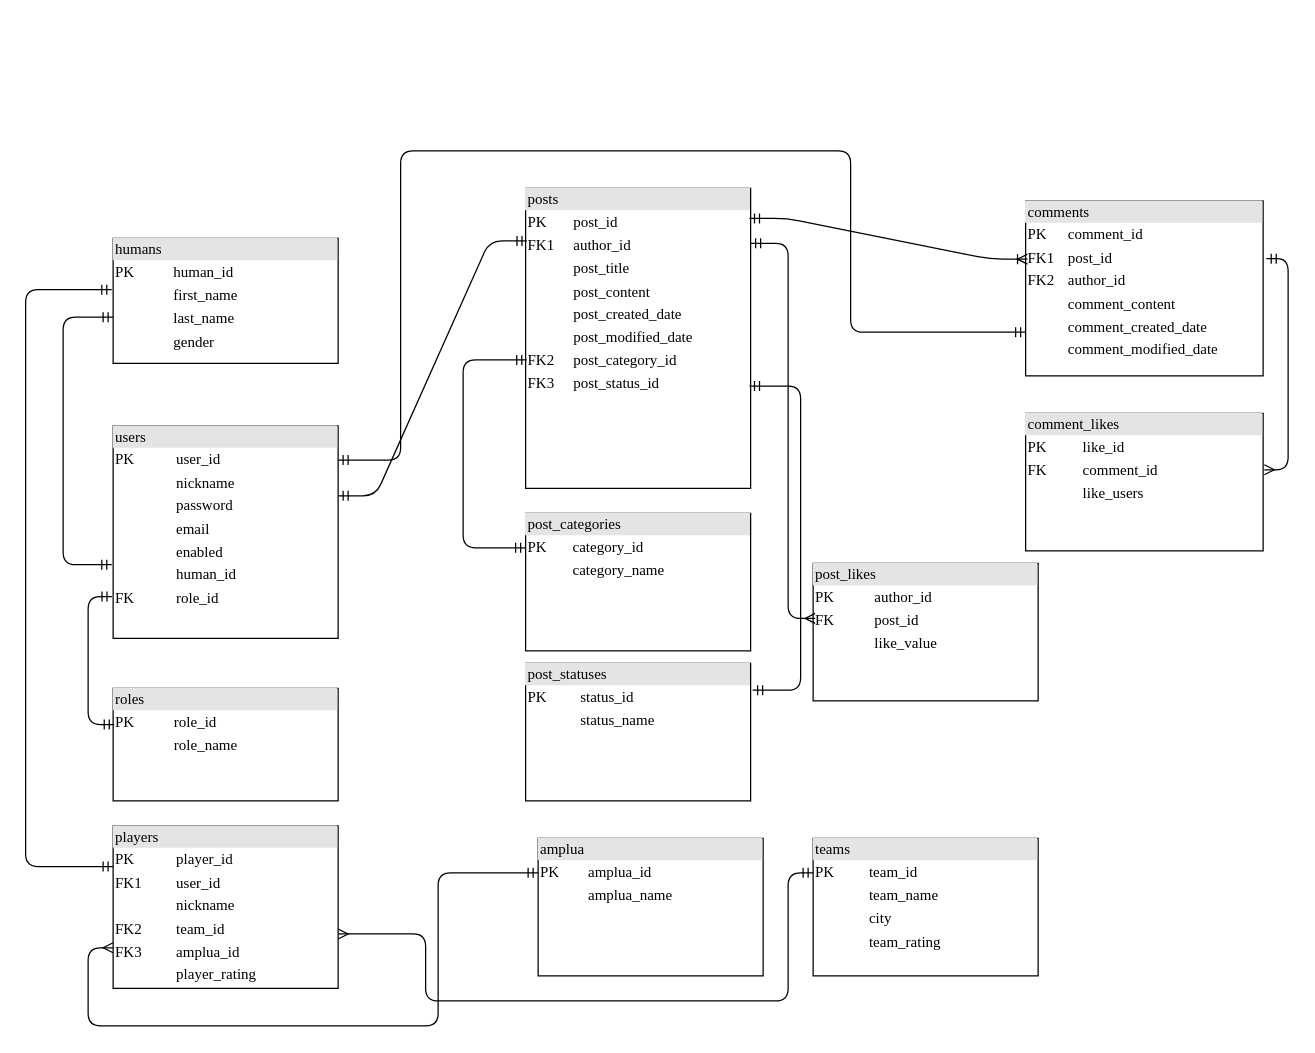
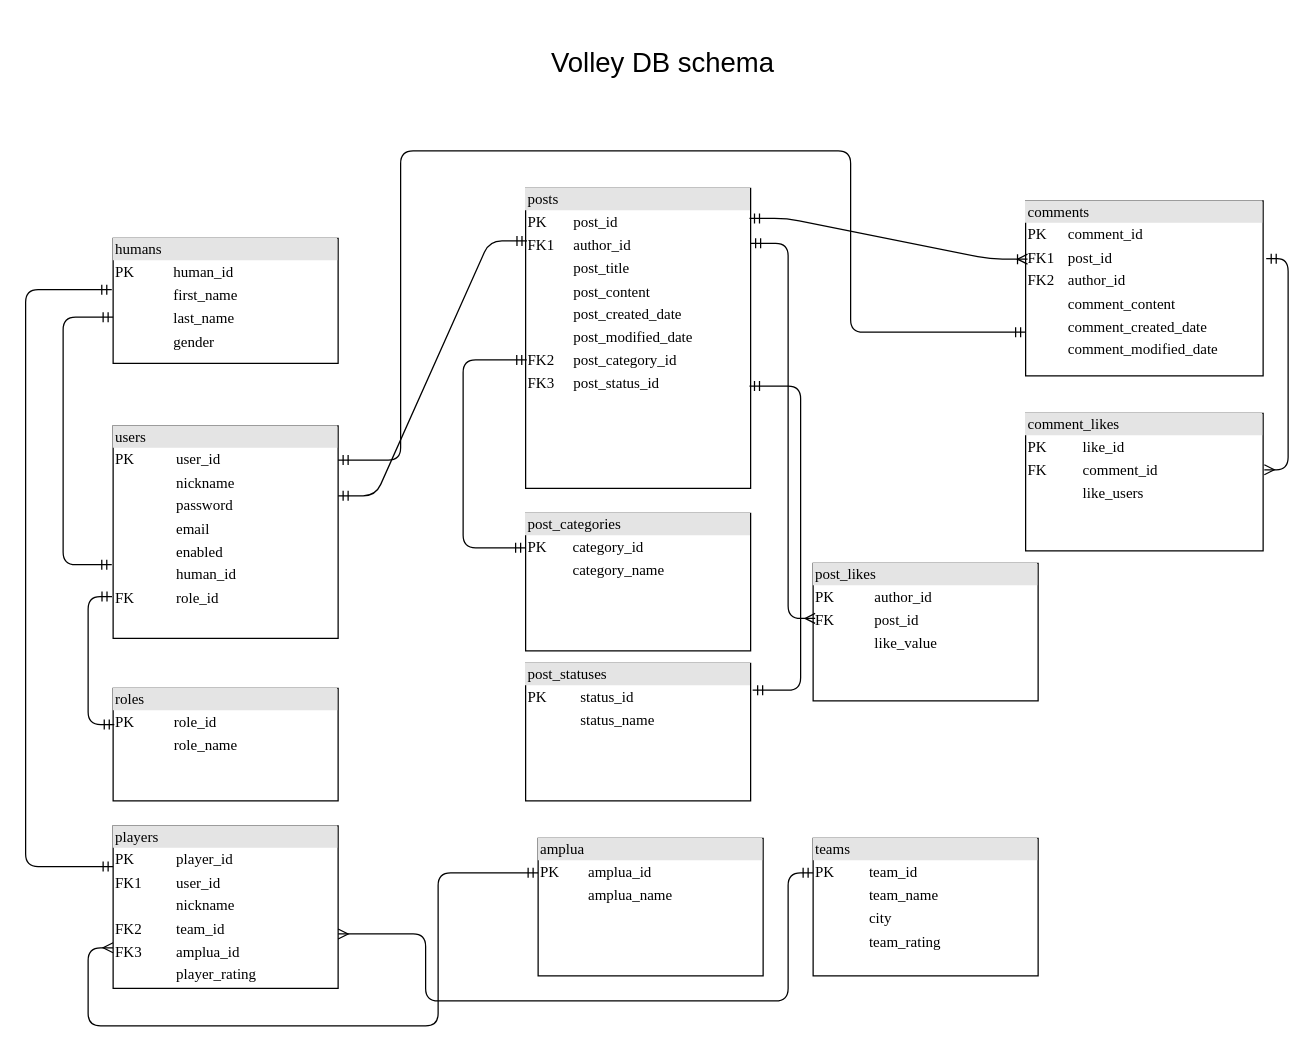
none -> (663, 63)
